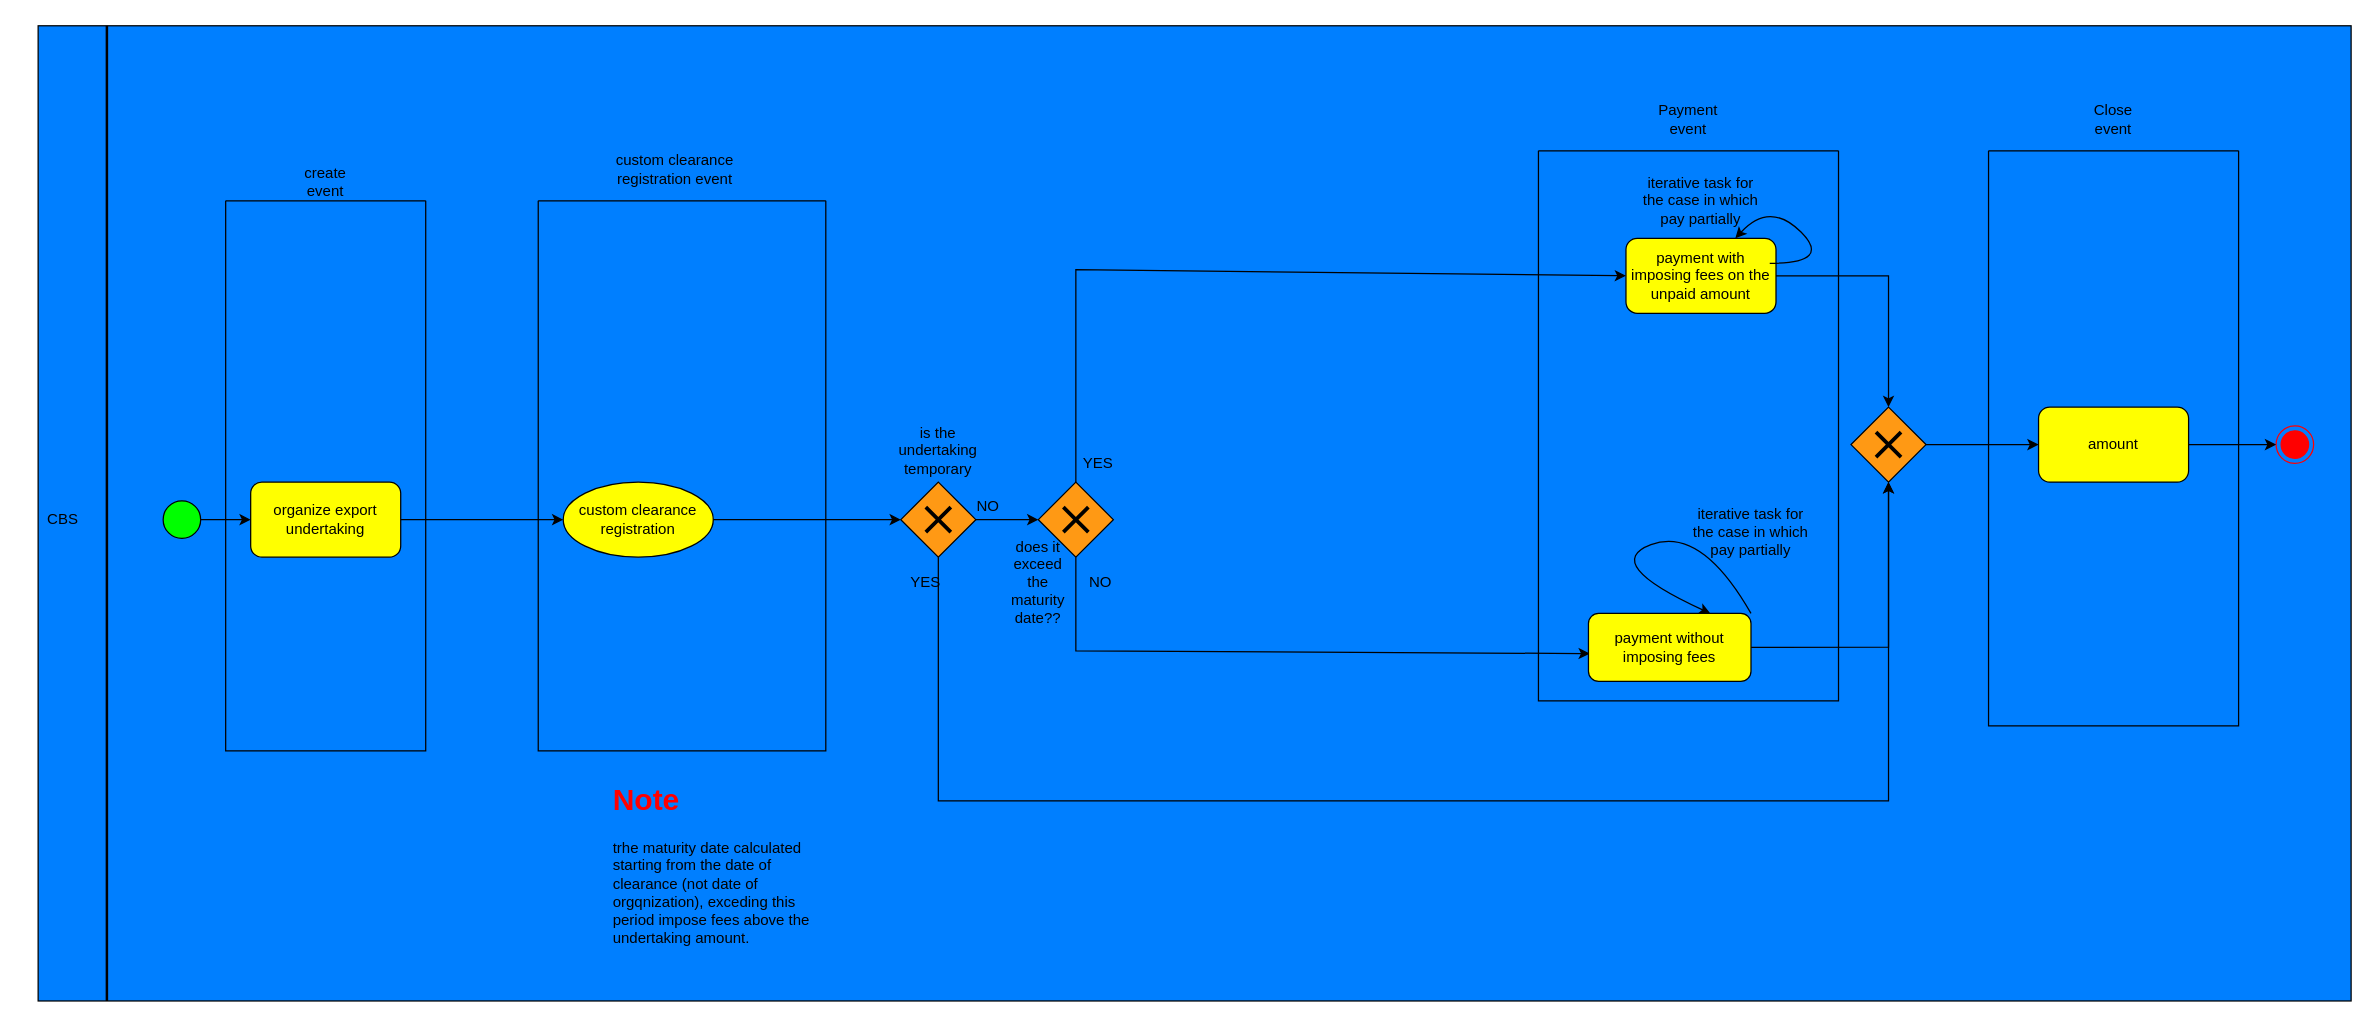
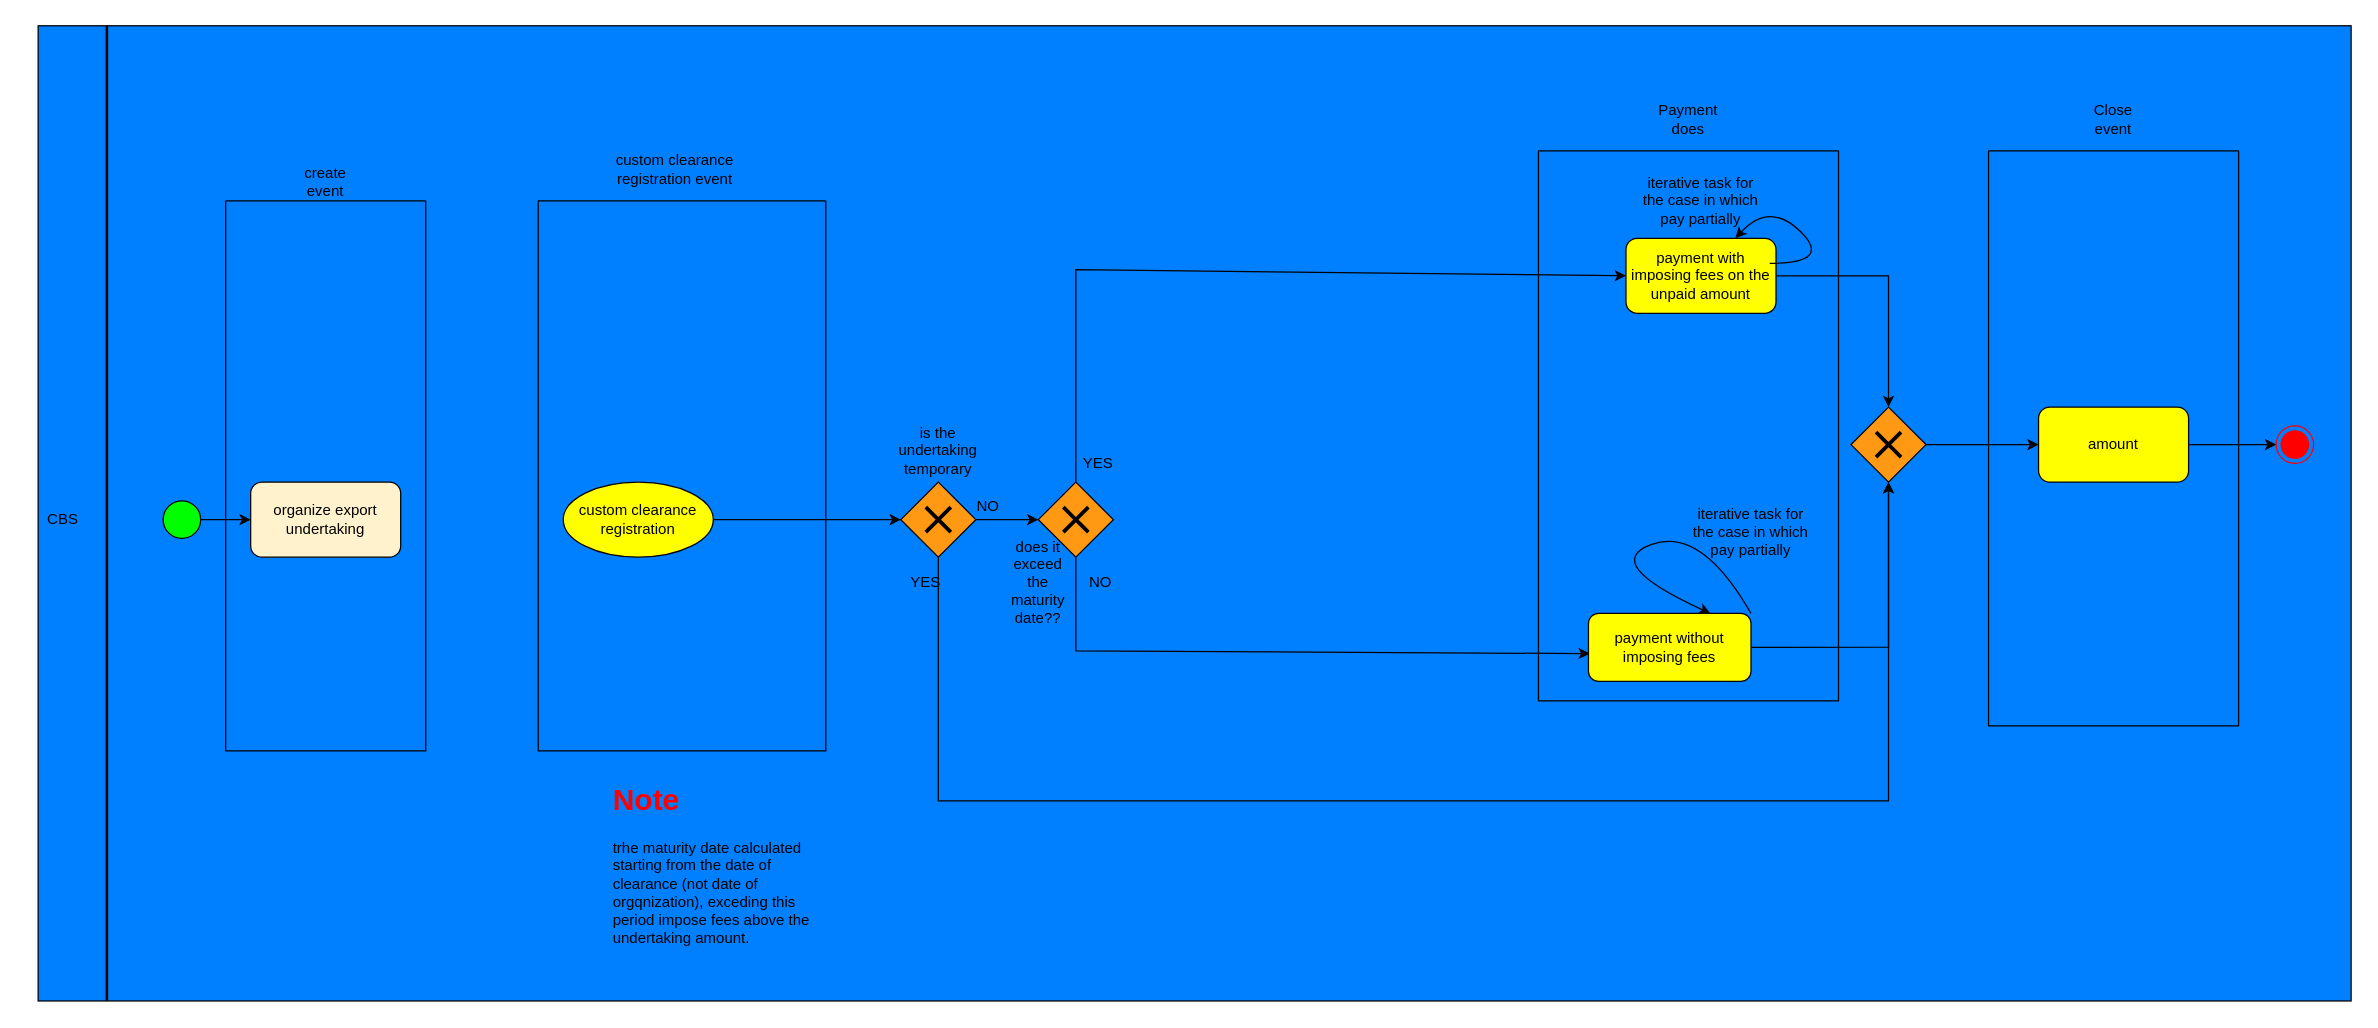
(1688, 119) -> (1688, 119)
(326, 519) -> (326, 519)
(478, 519) -> none
